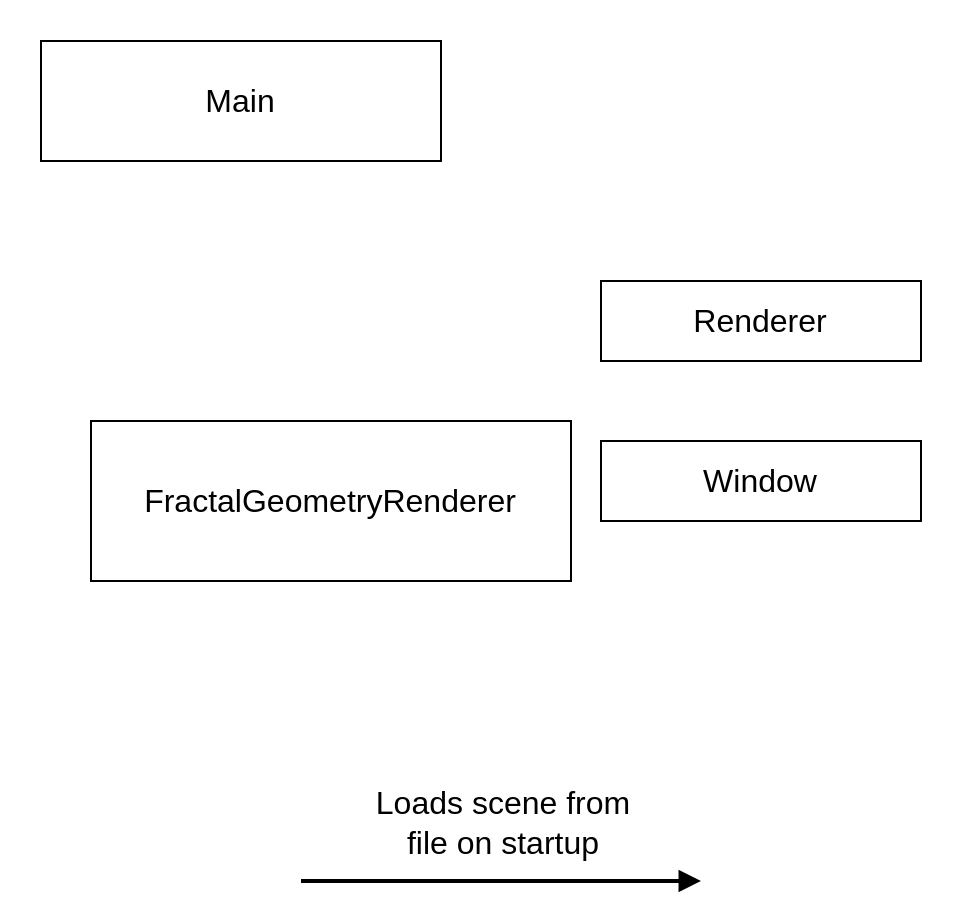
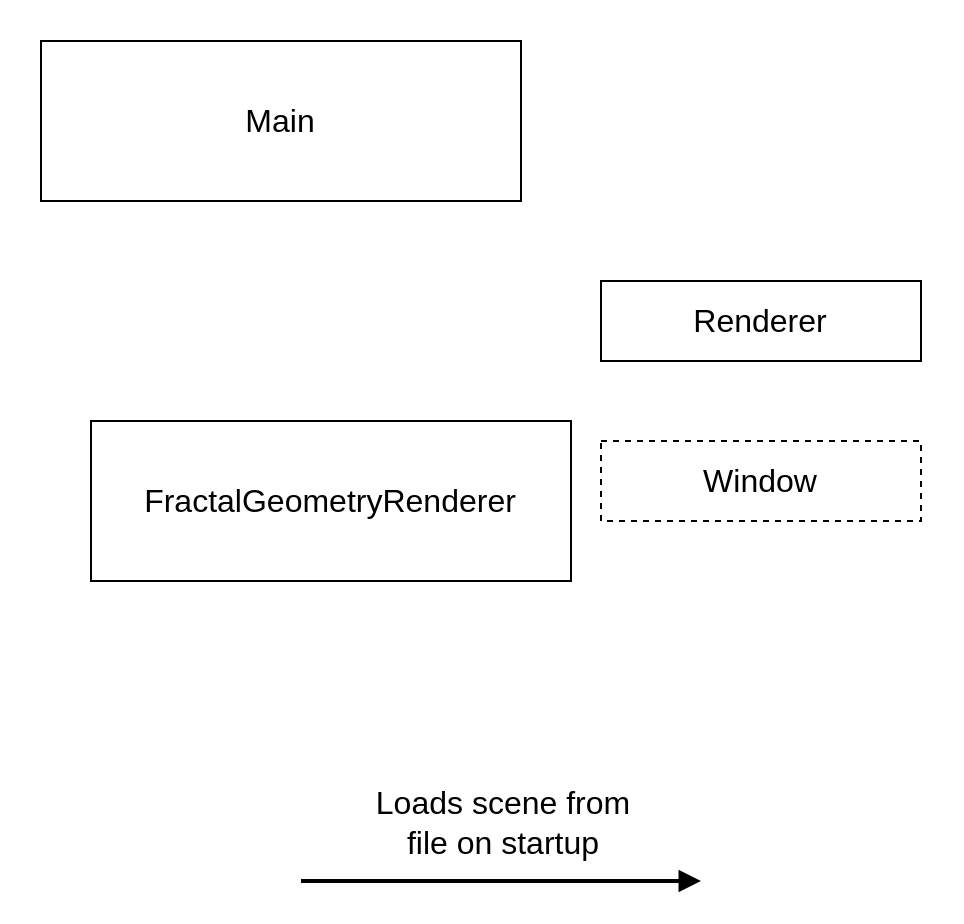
(241, 101) -> (281, 121)
(761, 481) -> (761, 481)
